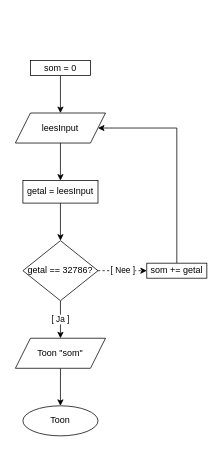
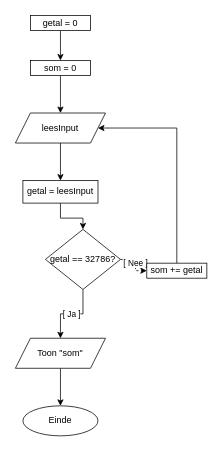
none -> (60, 23)
none -> (60, 42)
(60, 270) -> (83, 259)
(60, 420) -> (60, 420)
